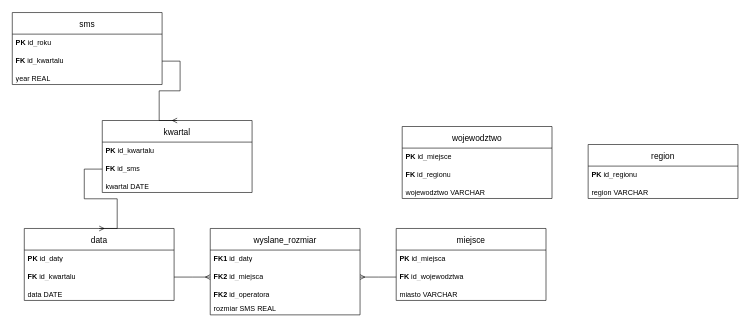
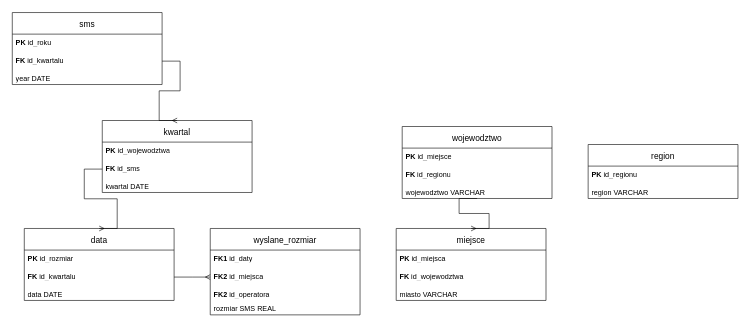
(33, 78) -> (33, 78)
(132, 150) -> (139, 150)
none -> (476, 213)
(47, 258) -> (52, 258)
(378, 277) -> none
